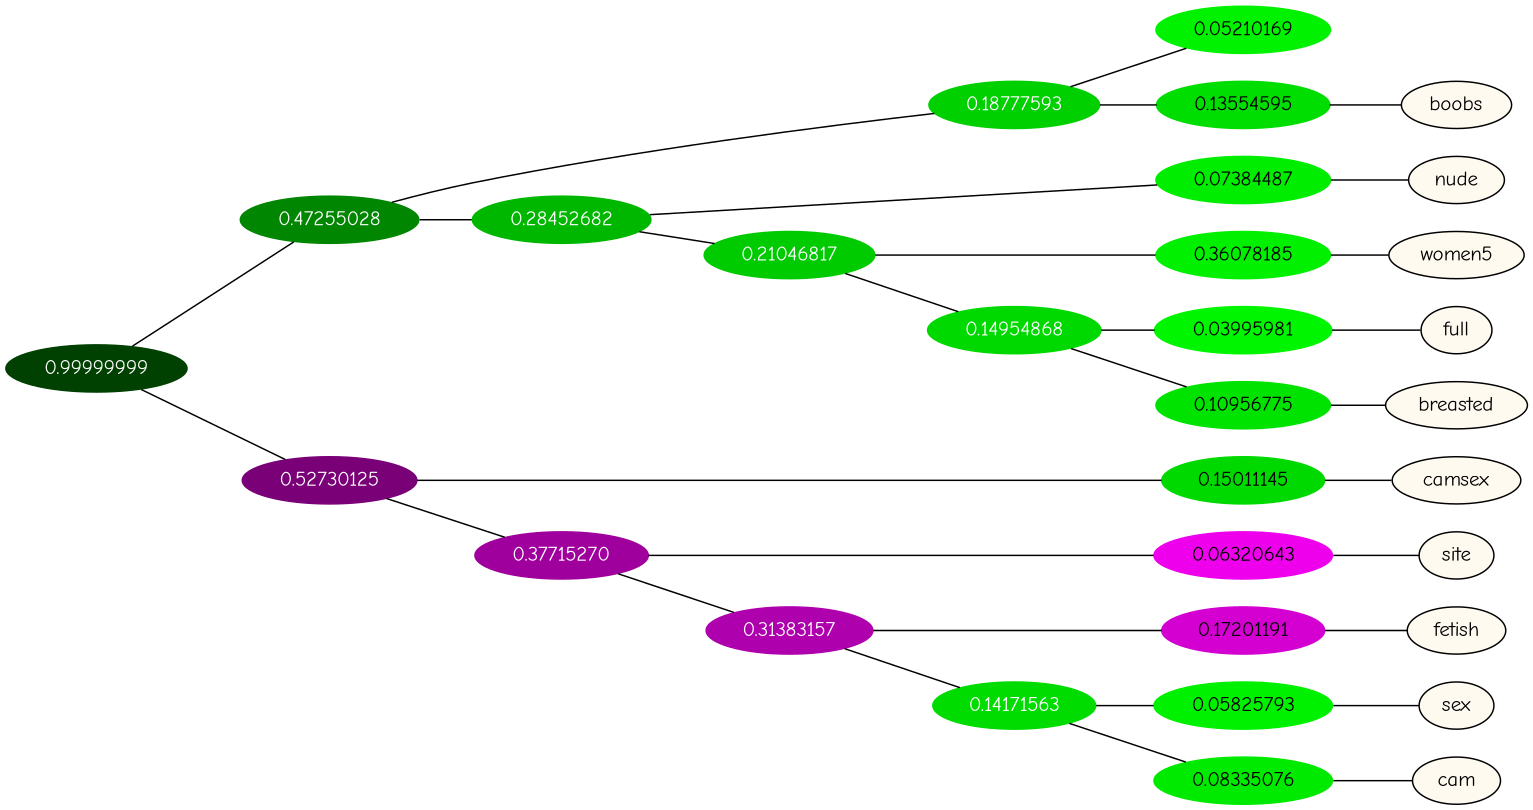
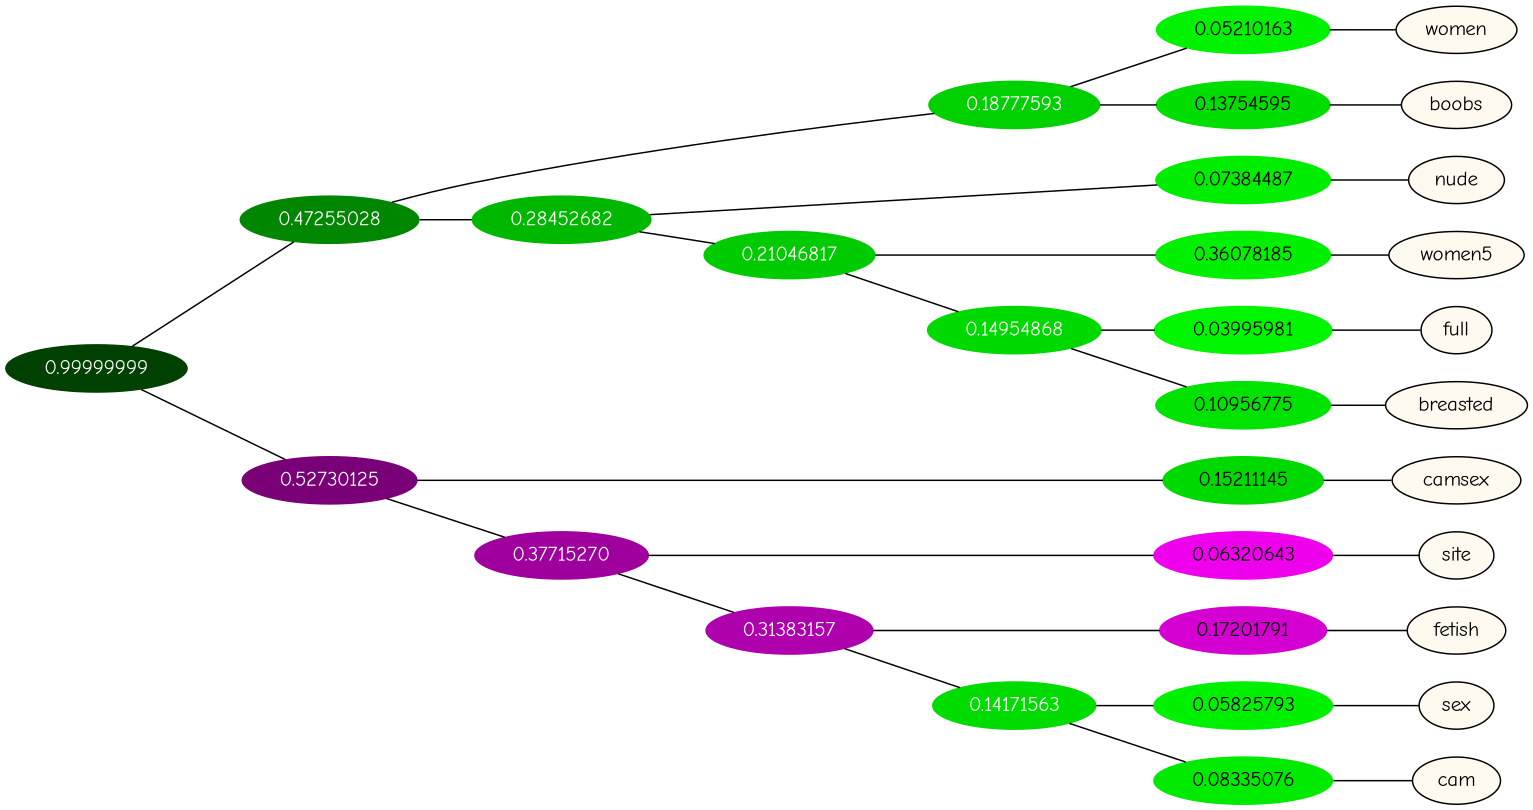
(1243, 30) -> (1243, 30)
none -> (1457, 30)
(1243, 105) -> (1243, 105)
(1243, 480) -> (1243, 480)
(1243, 631) -> (1243, 631)
